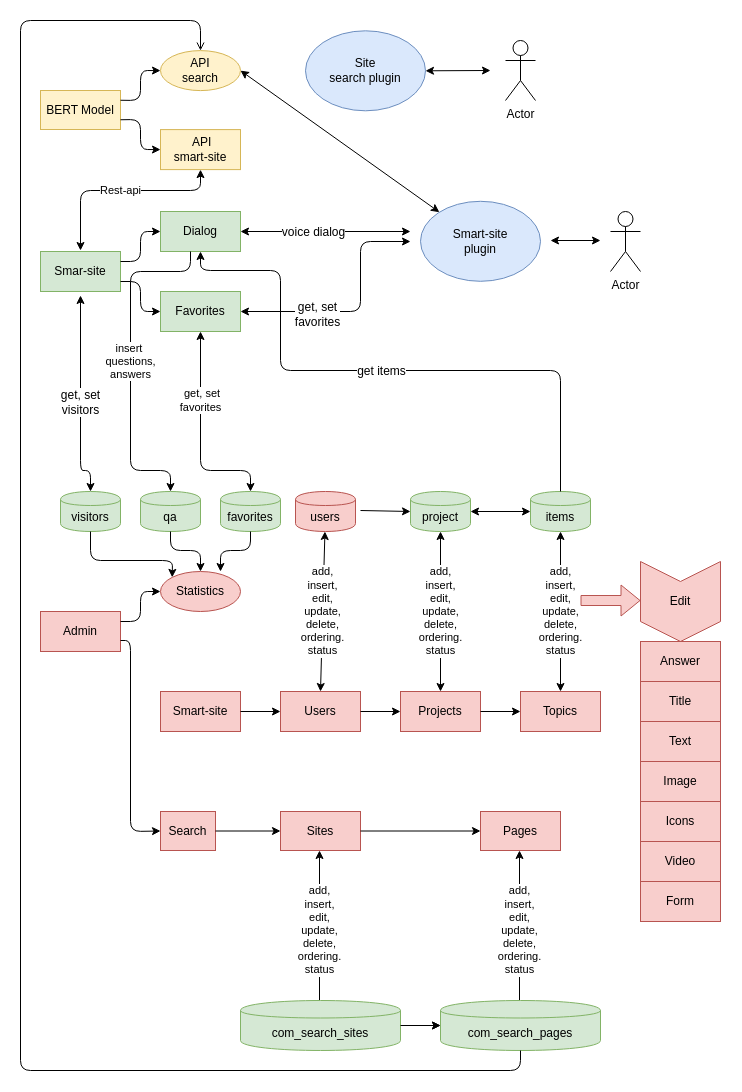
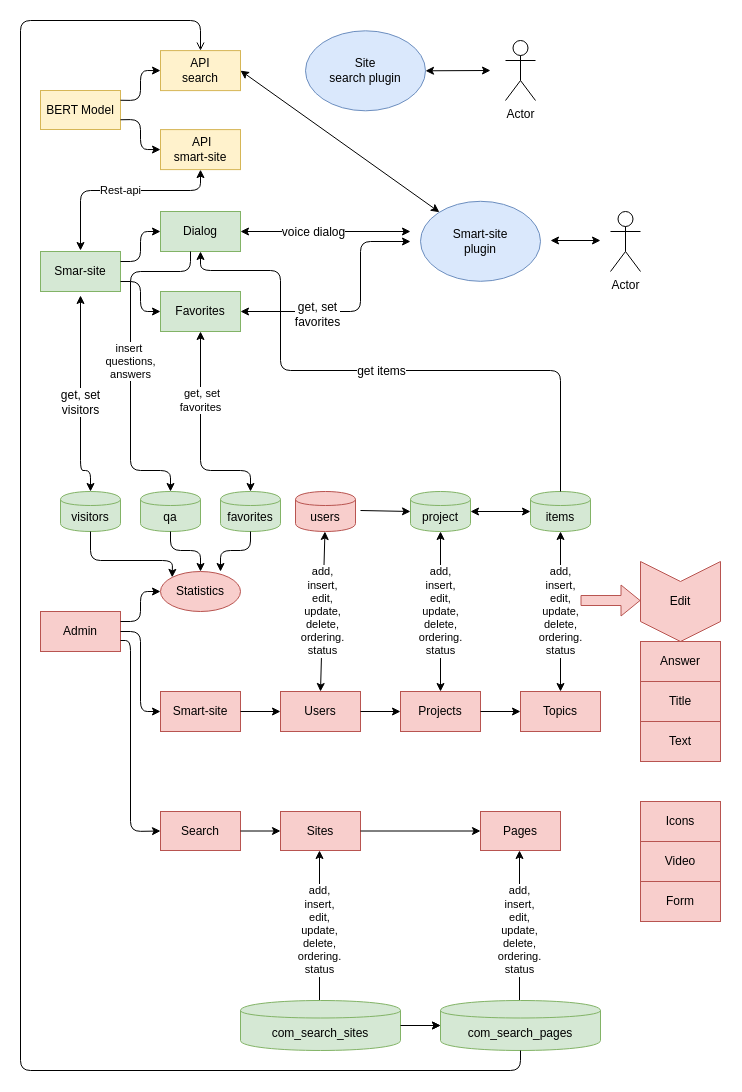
(201, 71) -> (201, 71)
none -> (141, 670)
(681, 782) -> none
(188, 831) -> (201, 831)
